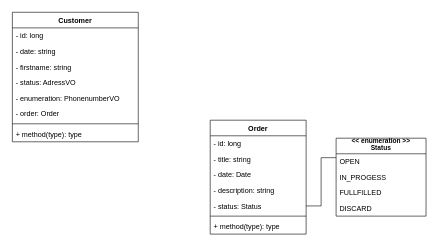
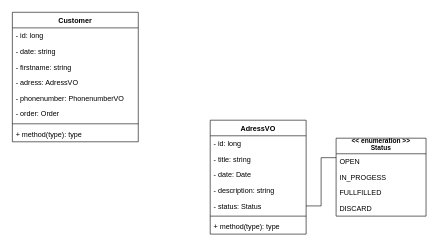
(49, 83) -> (49, 83)
(68, 98) -> (69, 98)
(258, 128) -> (258, 128)
